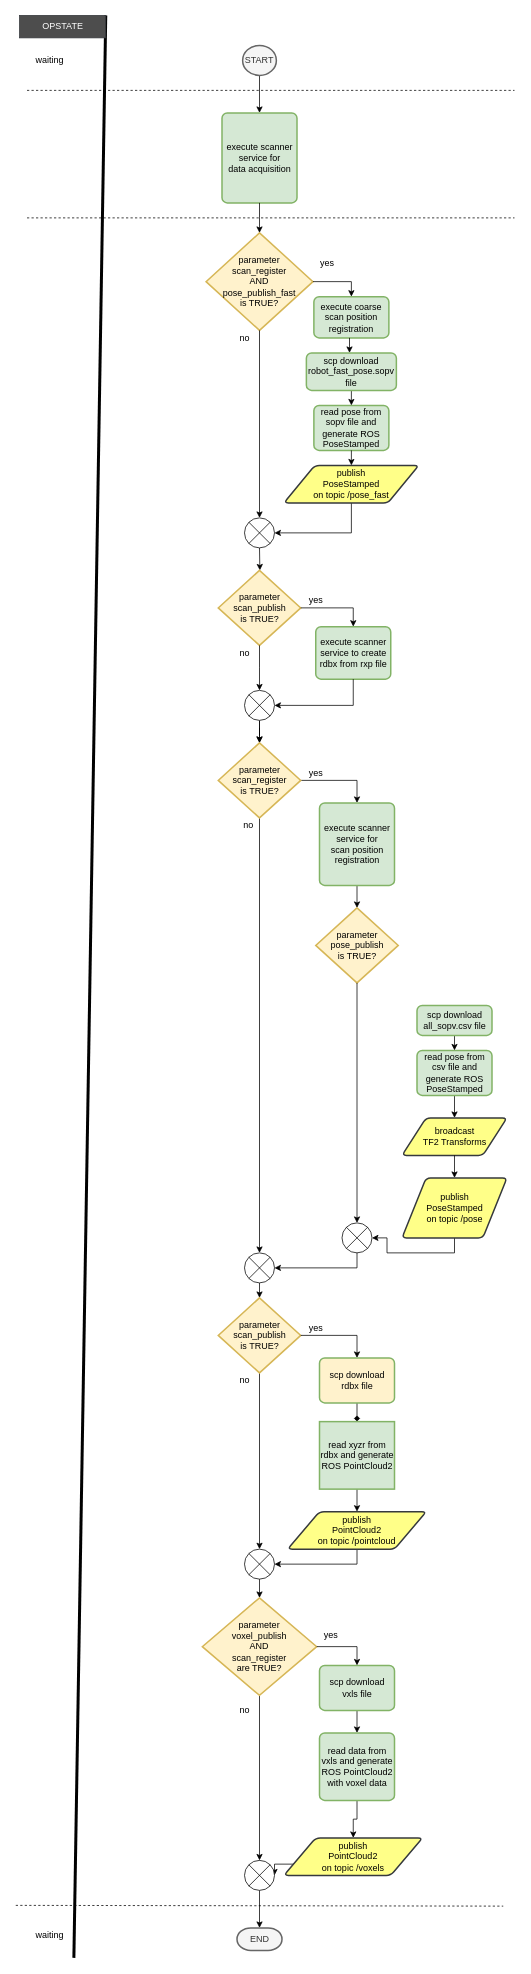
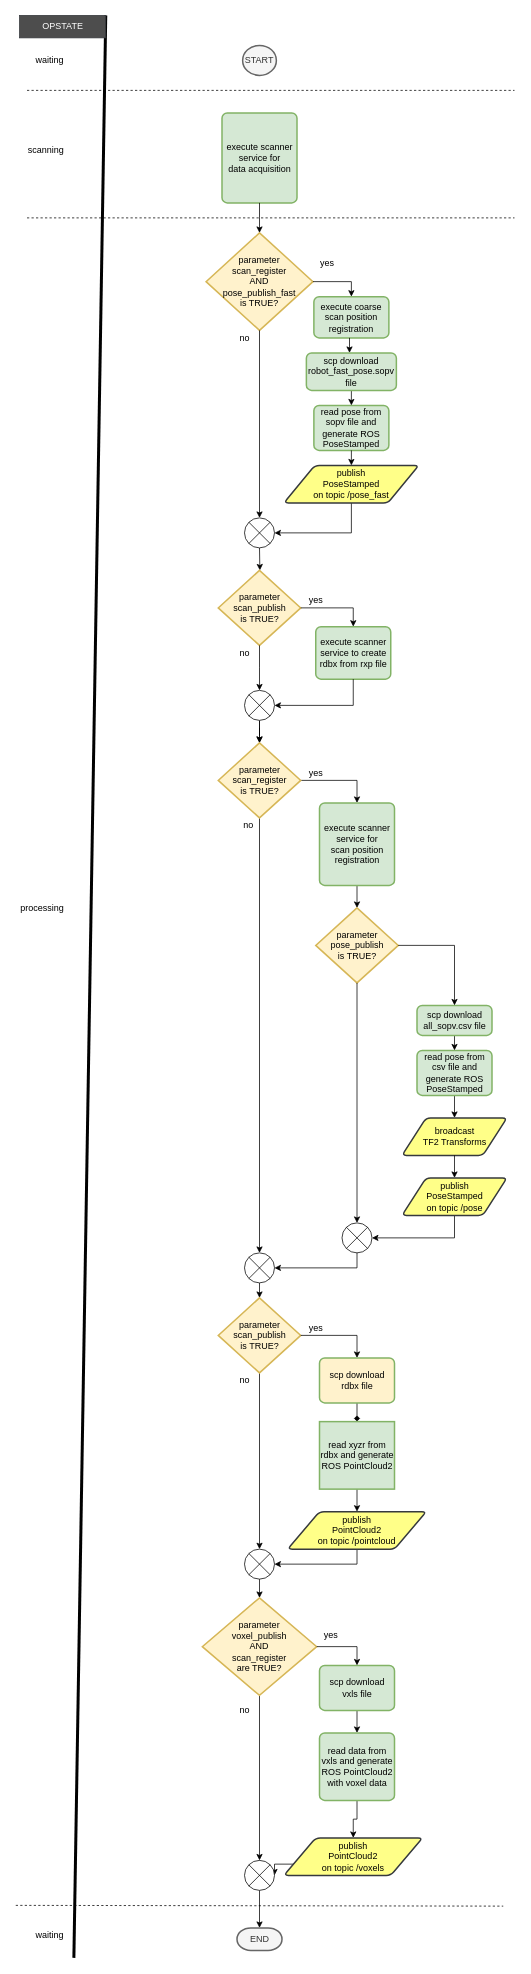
(260, 92) -> none
none -> (46, 150)
none -> (42, 908)
none -> (453, 945)
(455, 1208) -> (455, 1197)
